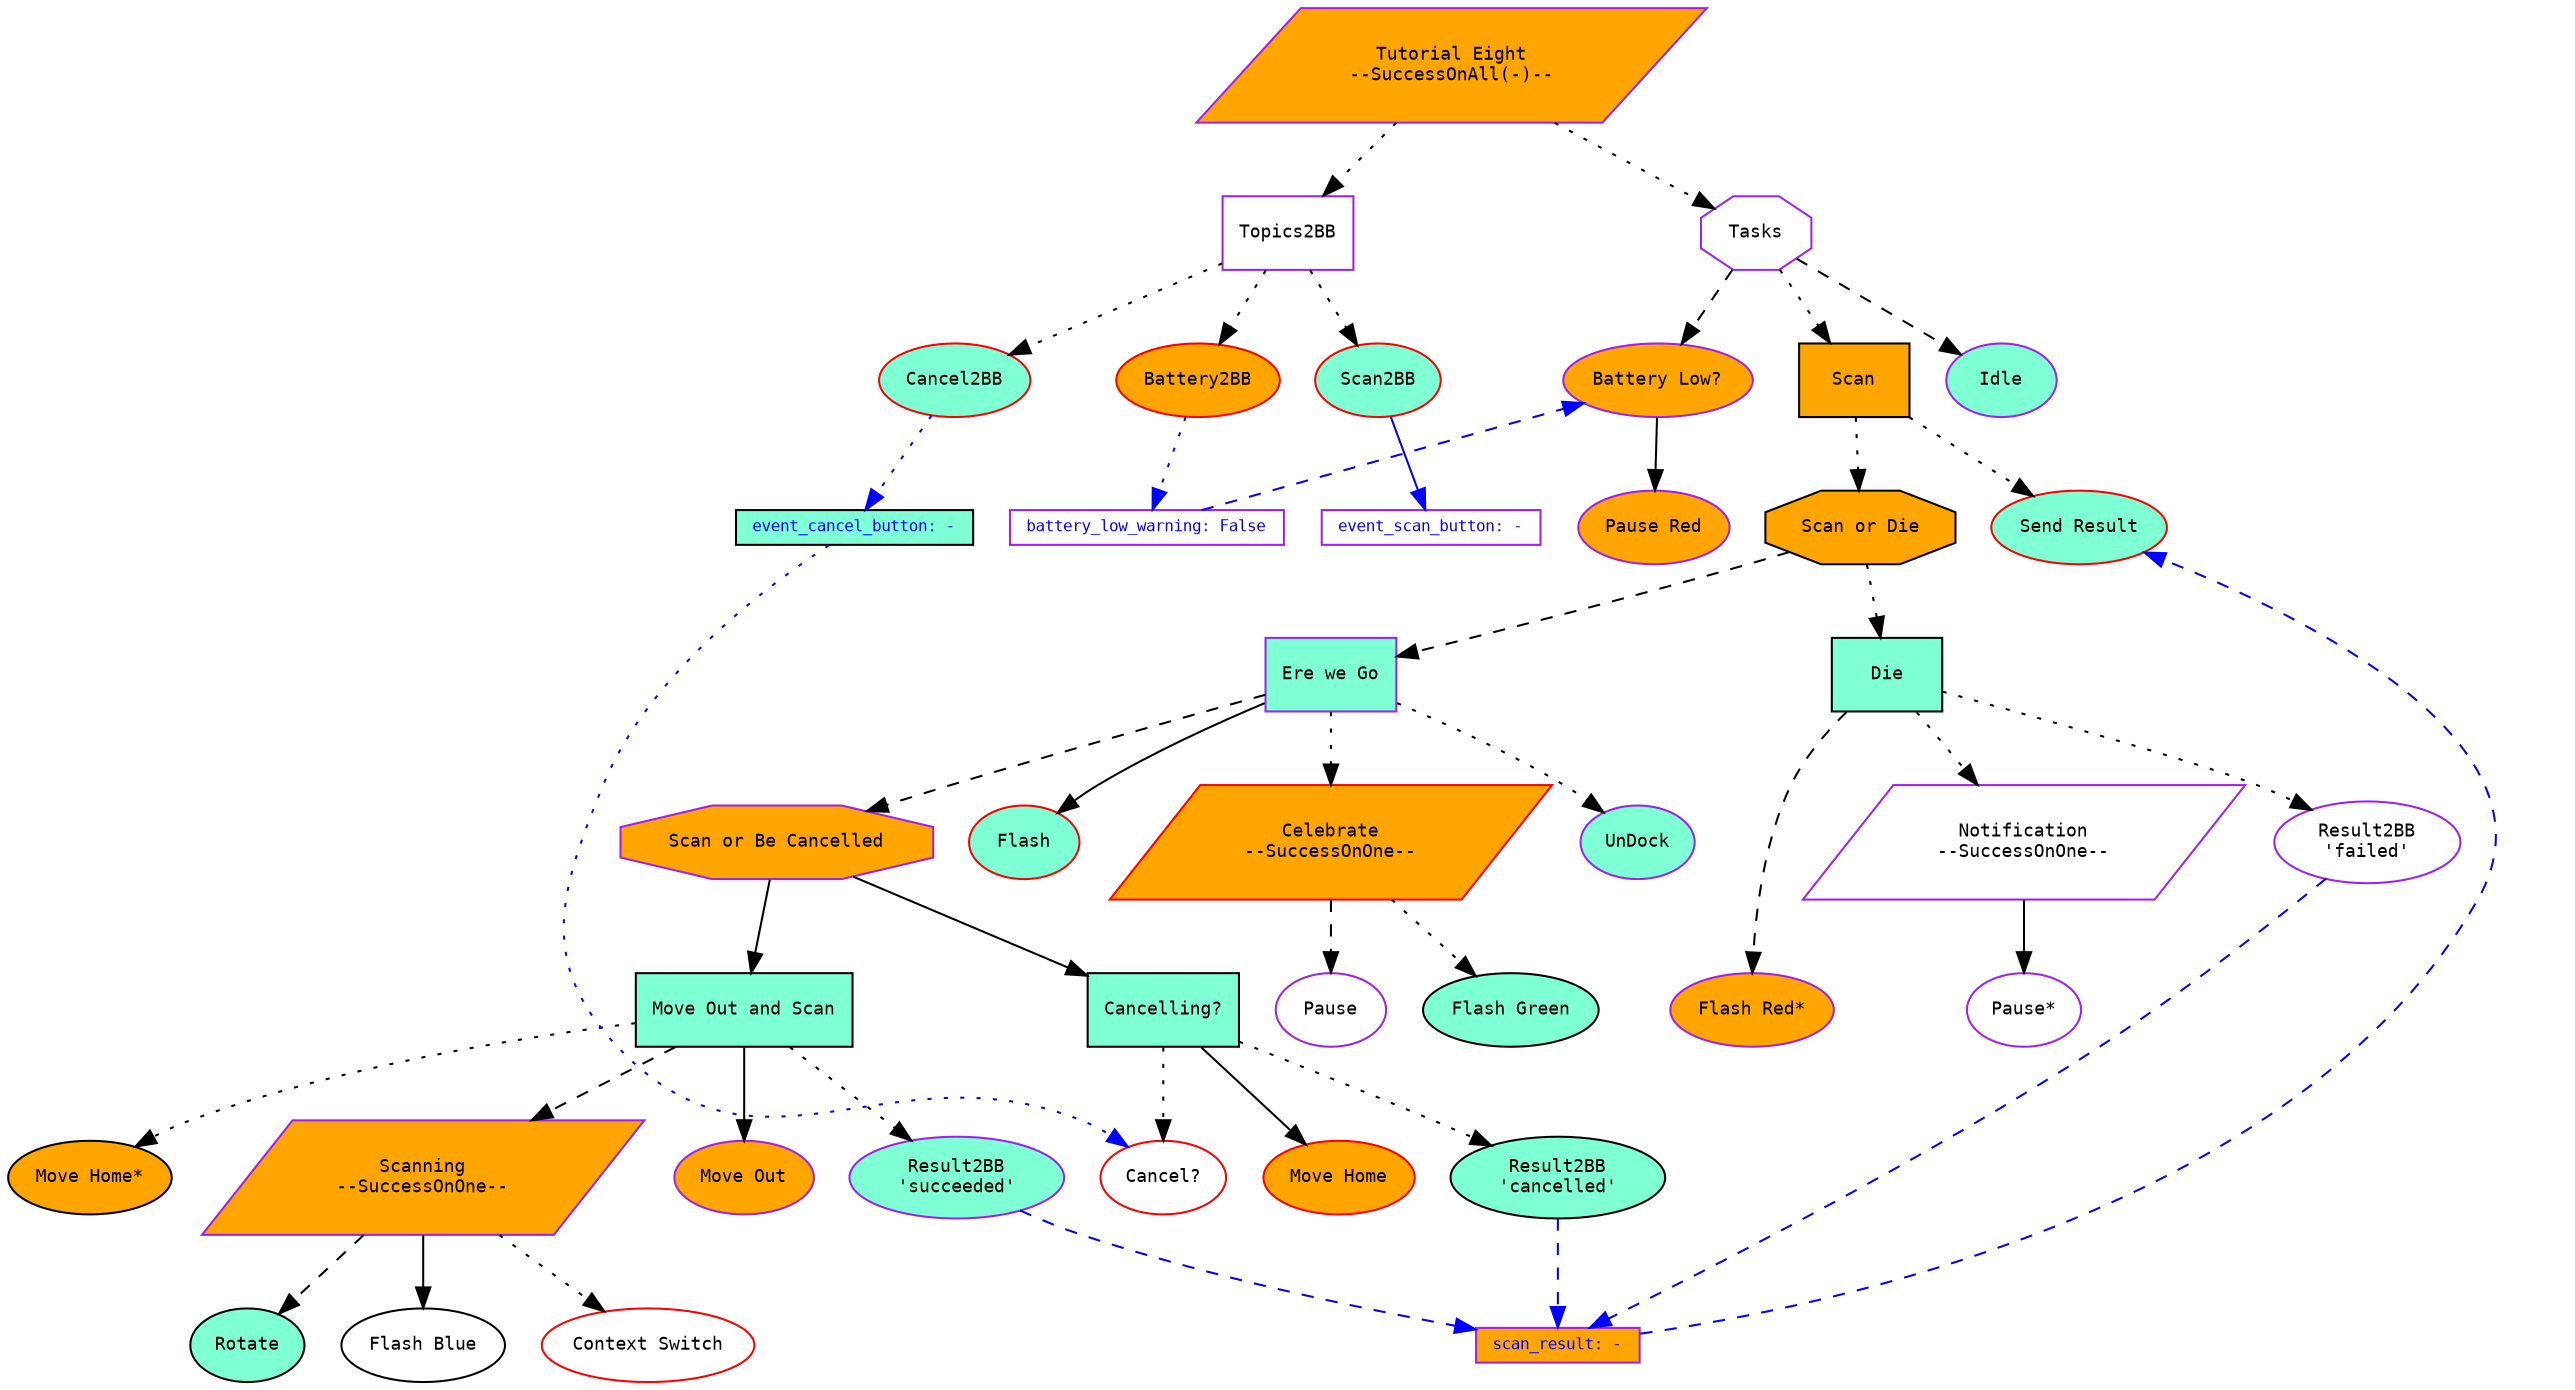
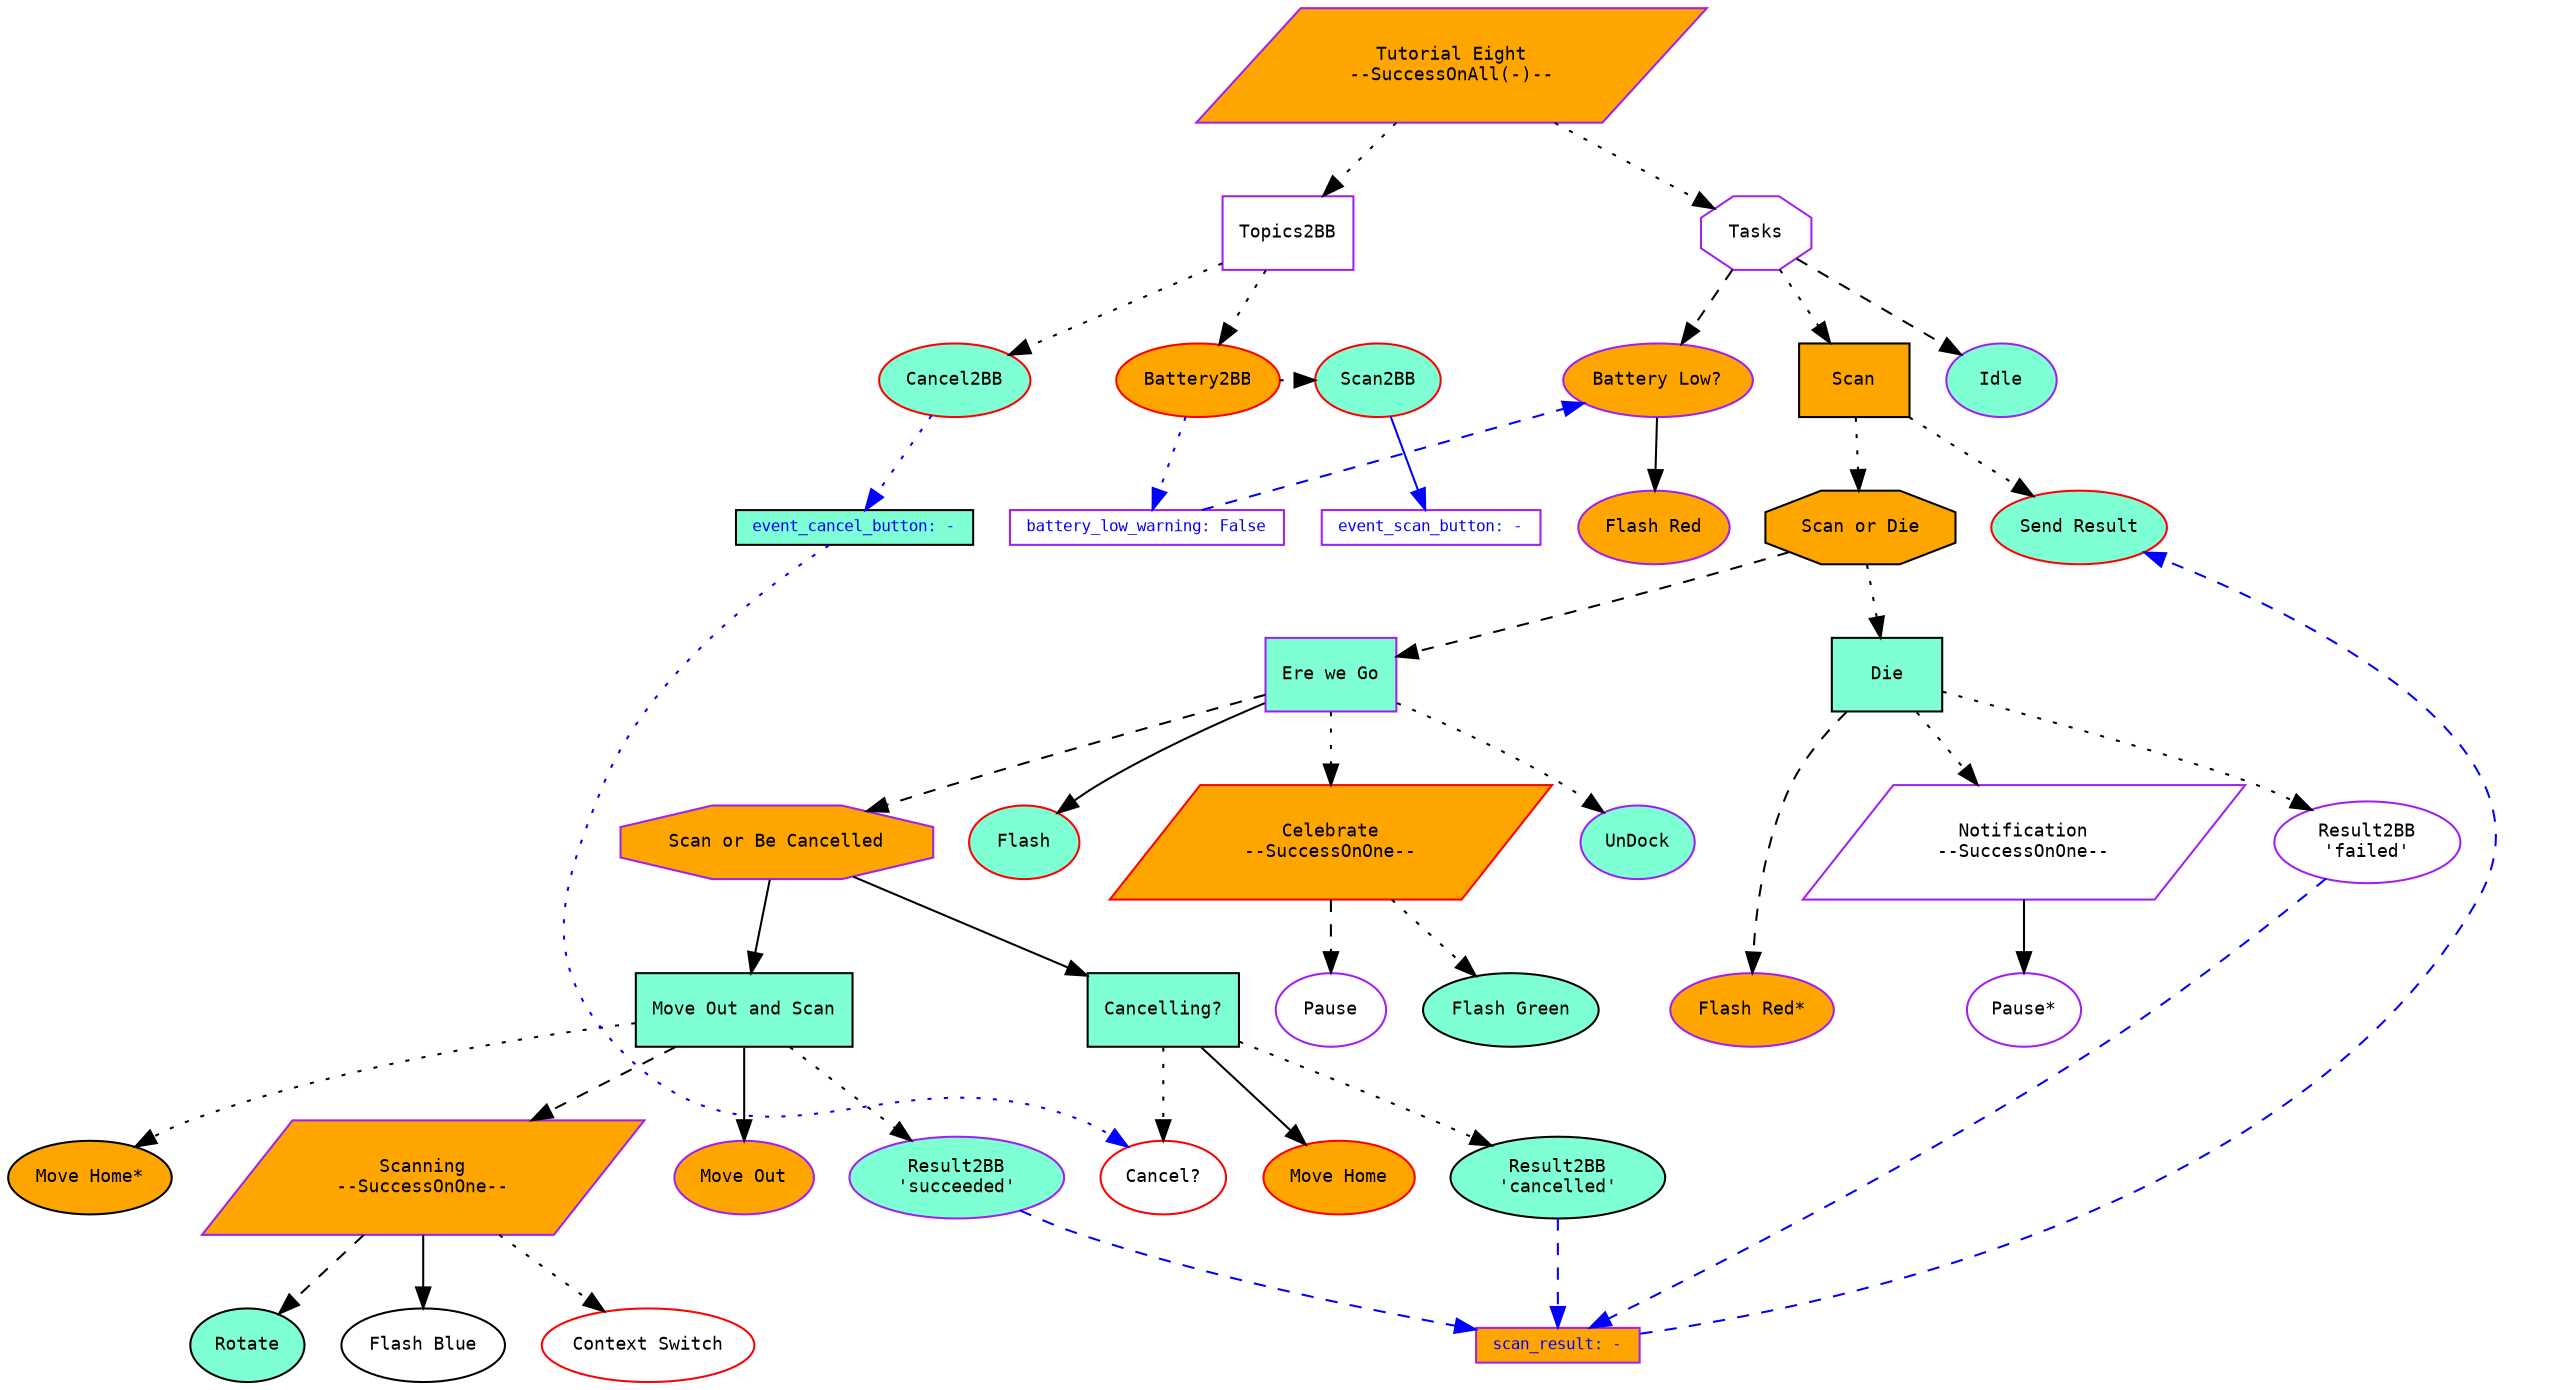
(1328, 299) -> (1287, 380)
(1654, 527) -> (1654, 527)
